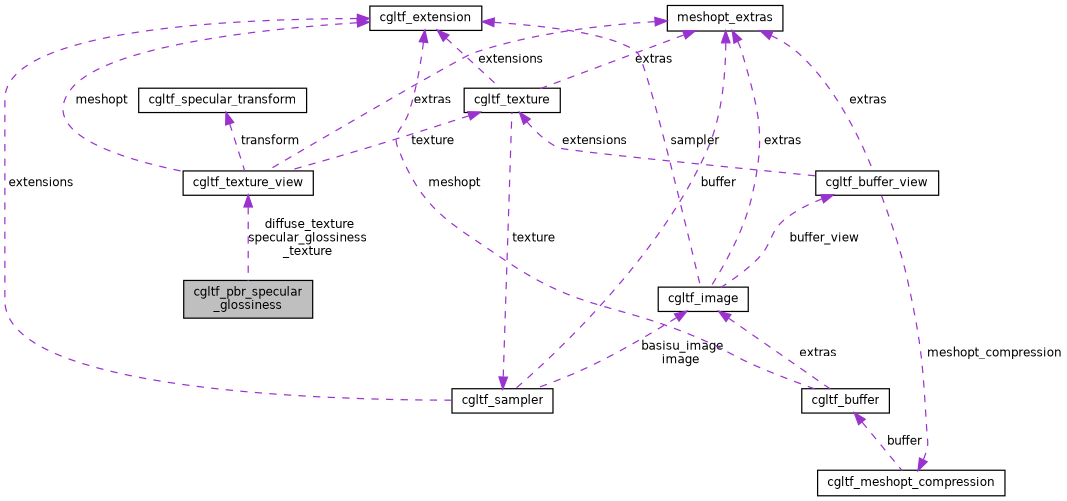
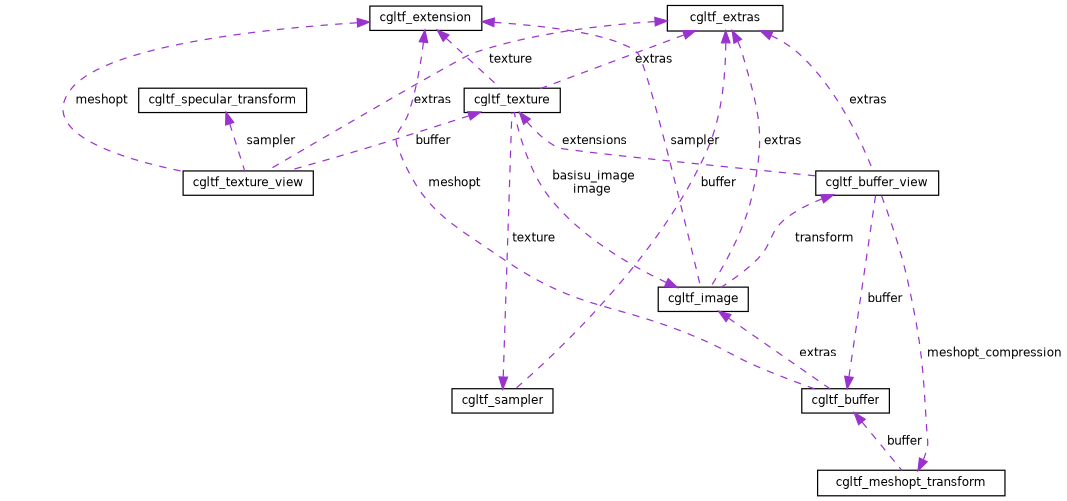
(725, 18) -> (725, 18)
(509, 60) -> (509, 60)
(269, 141) -> (269, 141)
(431, 141) -> (431, 141)
(823, 238) -> (823, 238)
(5, 250) -> none
none -> (862, 286)
(248, 299) -> none
(607, 358) -> (567, 217)
(911, 483) -> (911, 483)
